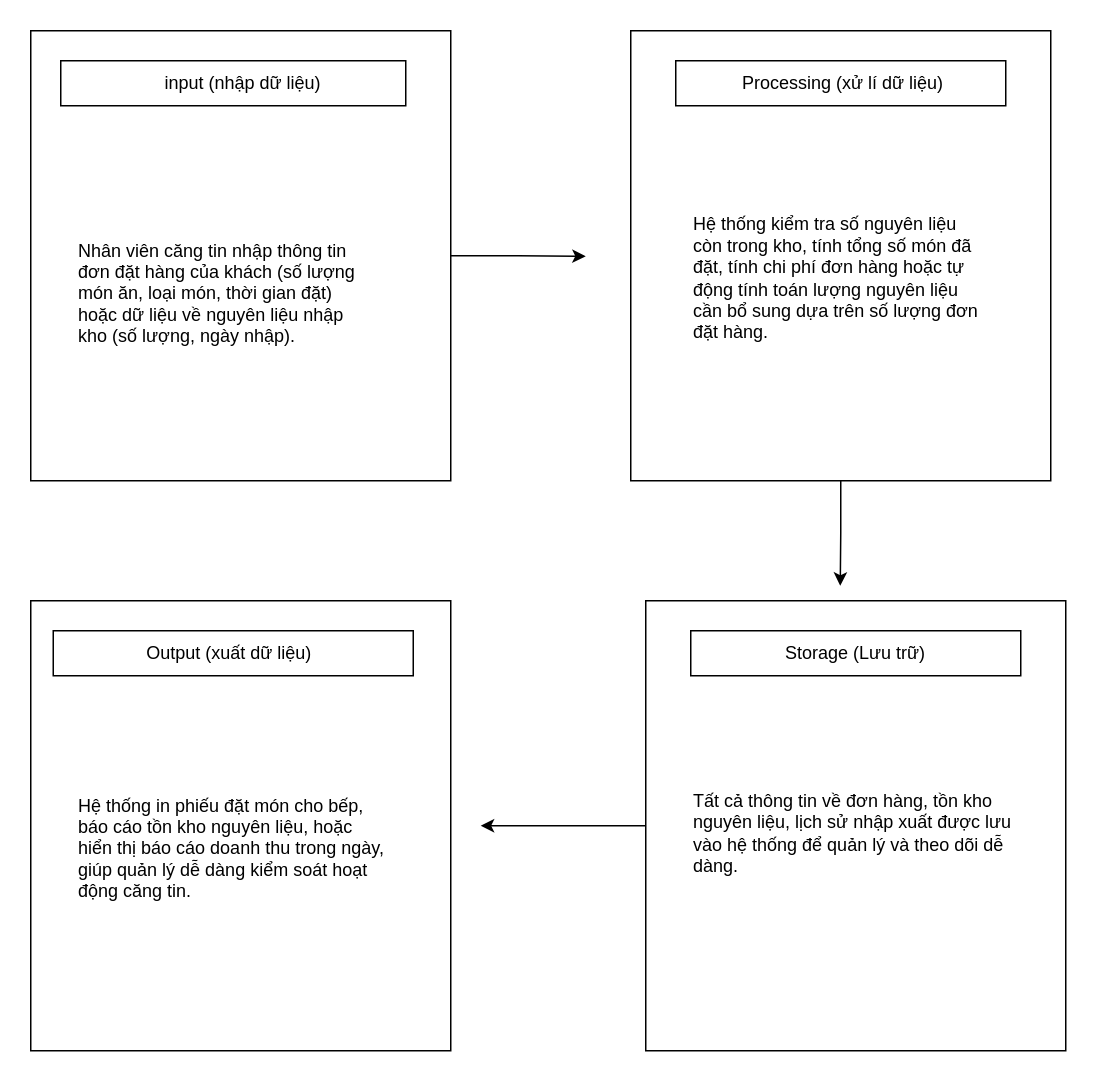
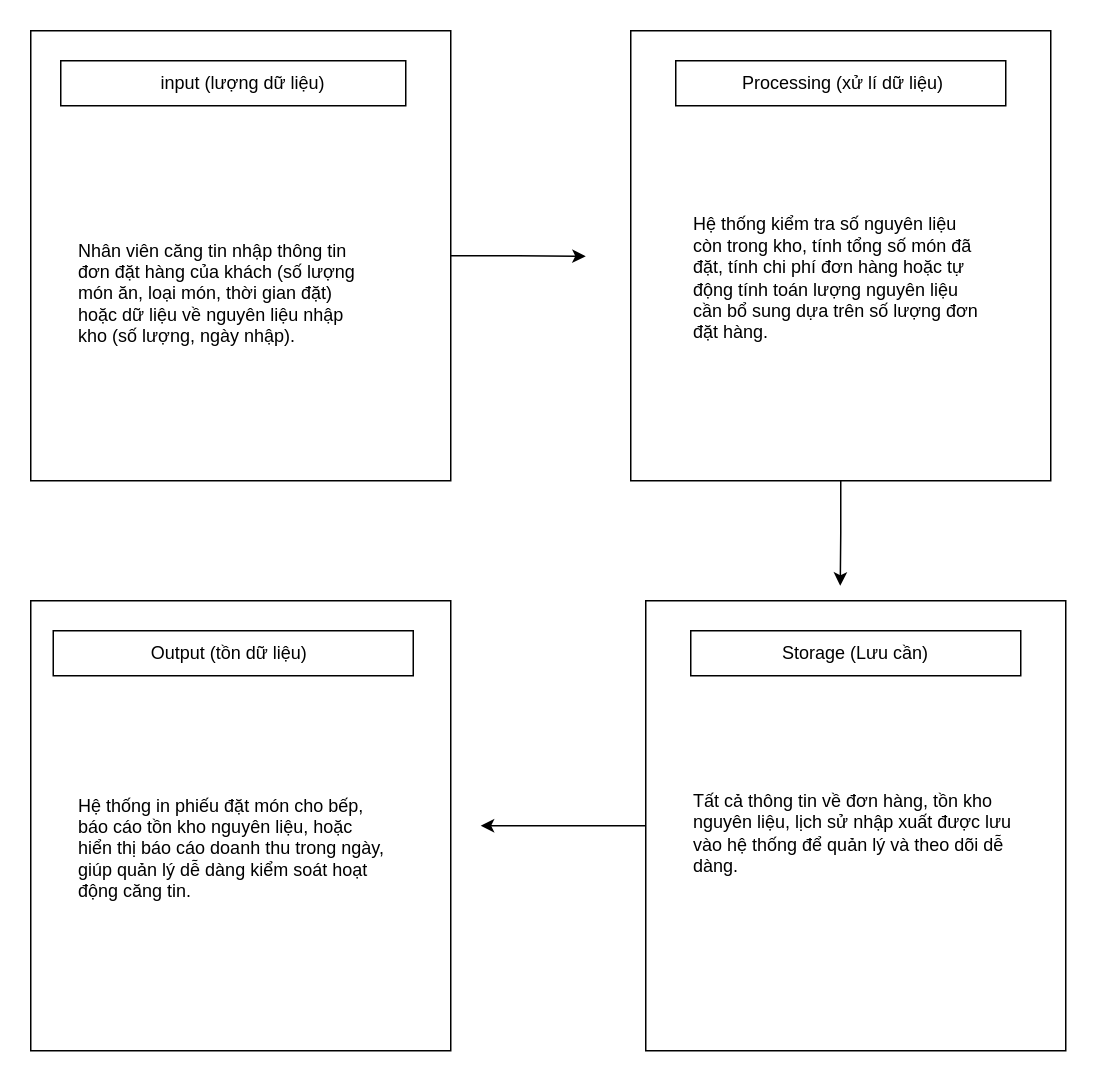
(248, 83) -> (248, 83)
(230, 653) -> (230, 653)
(856, 653) -> (856, 653)
